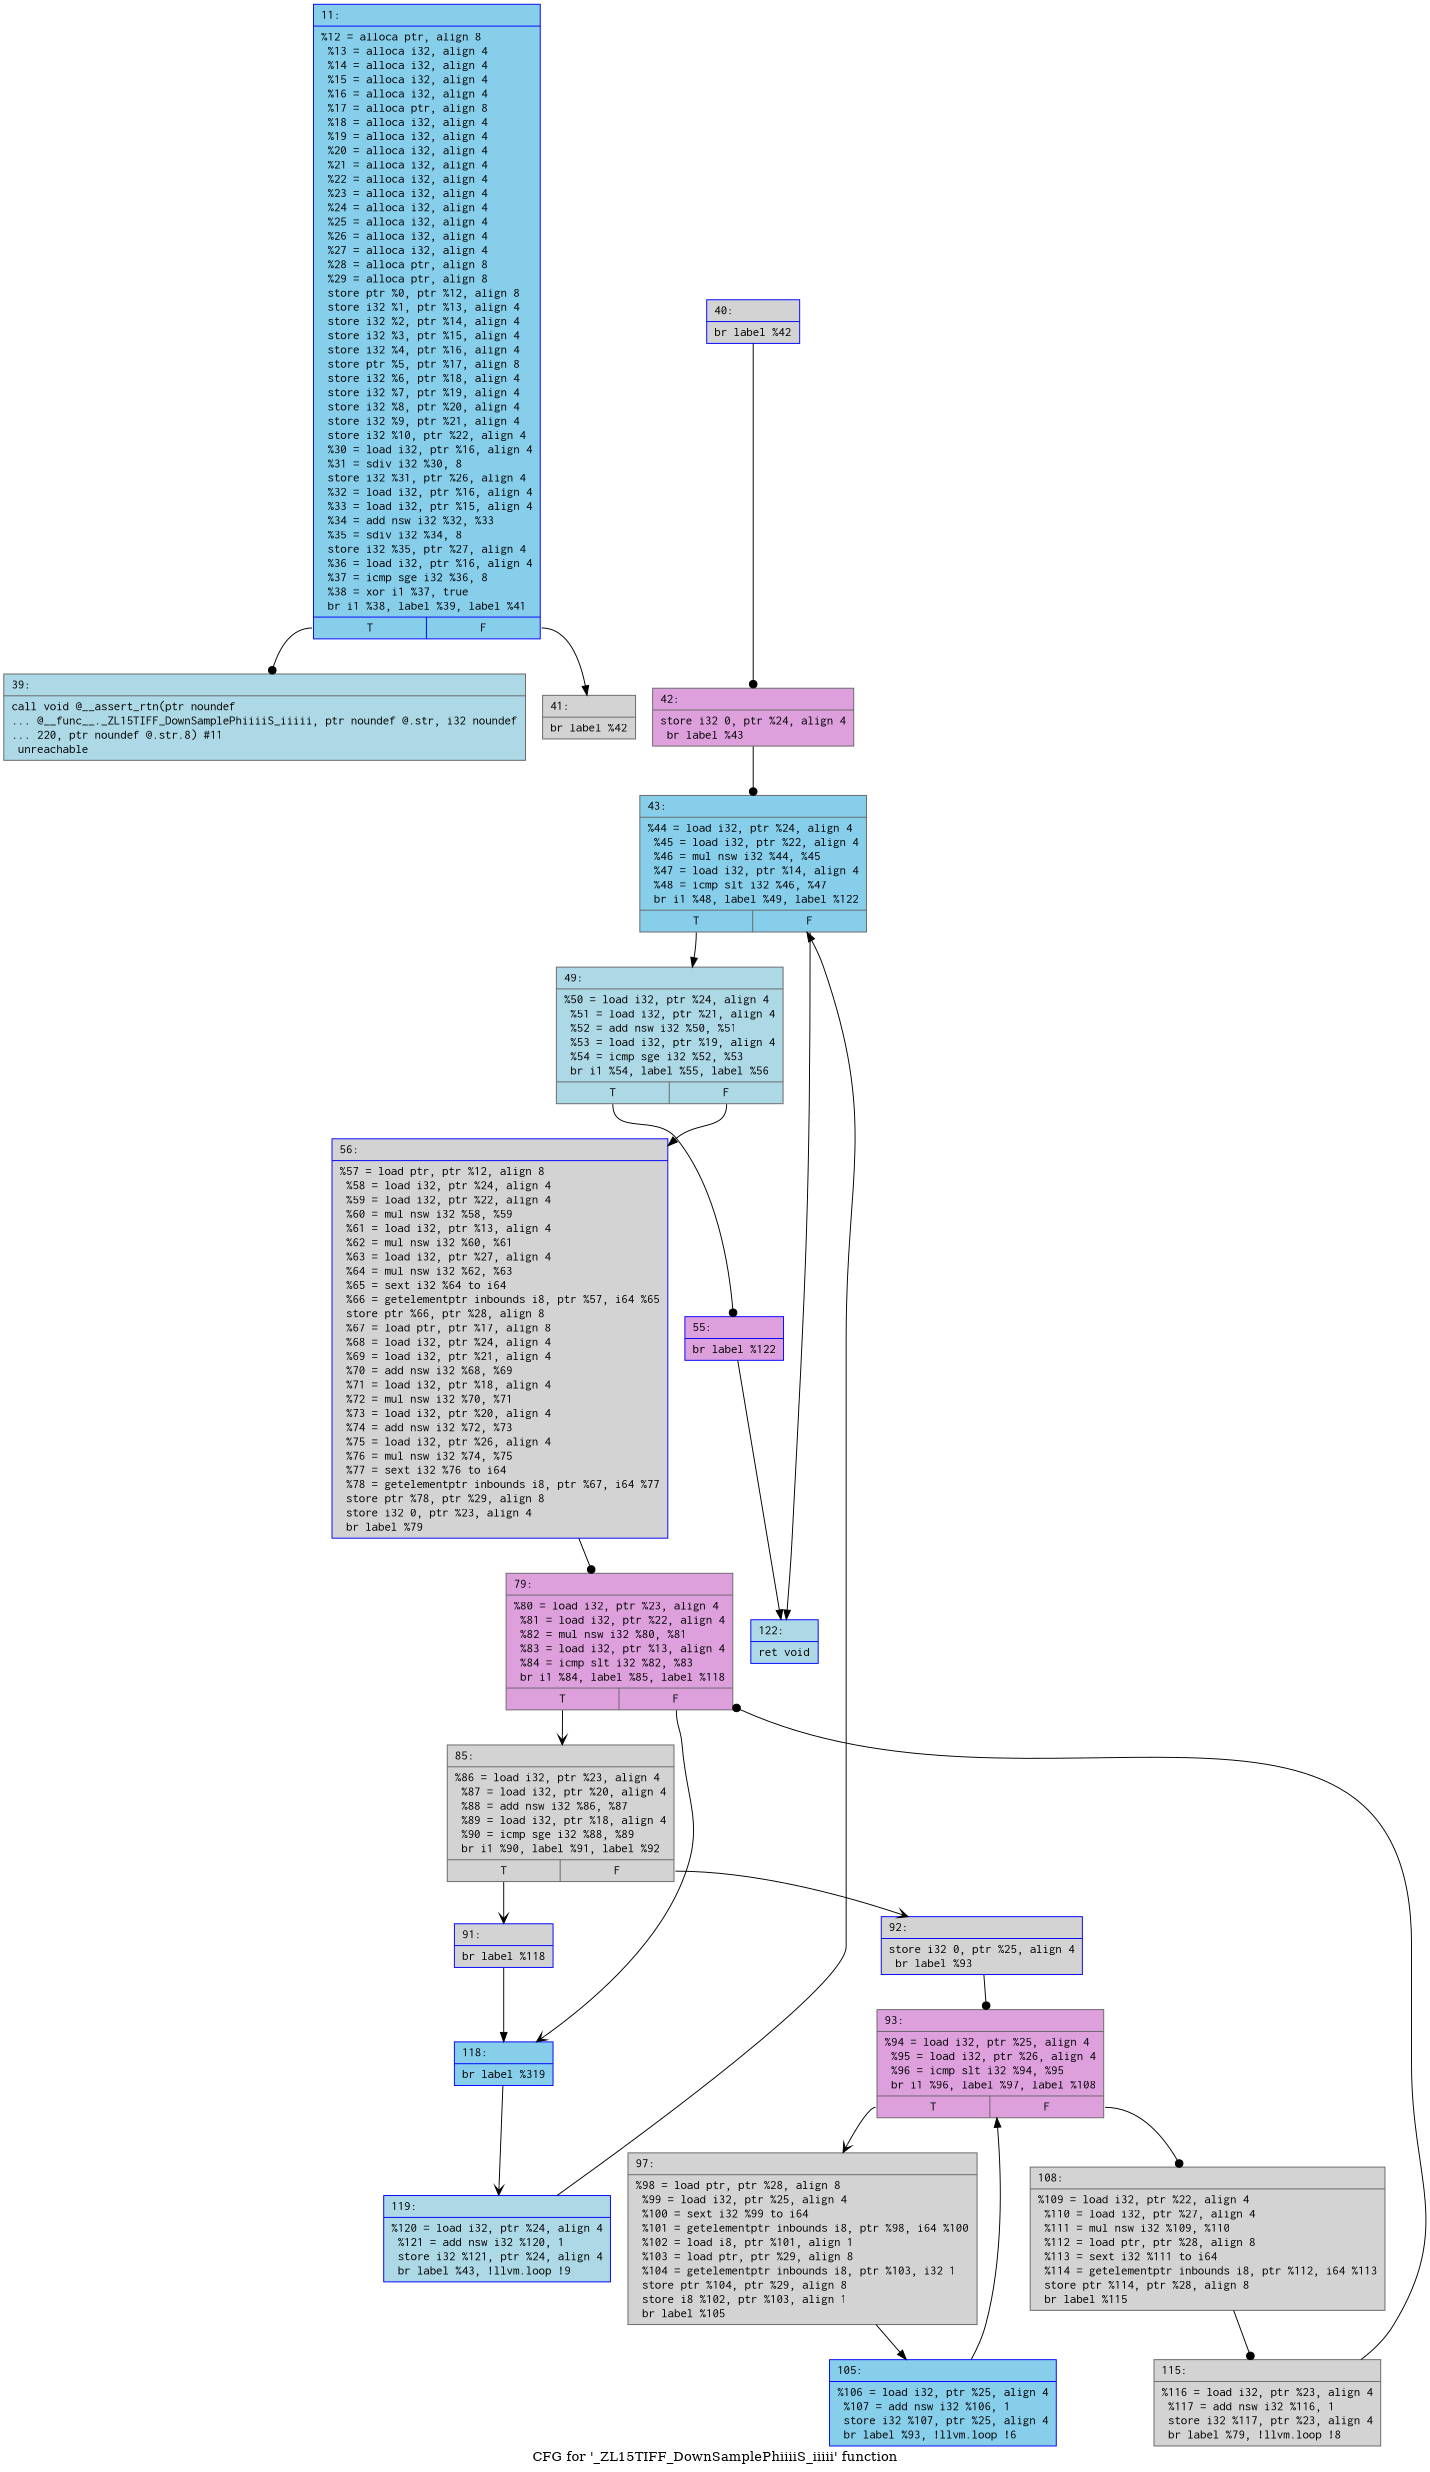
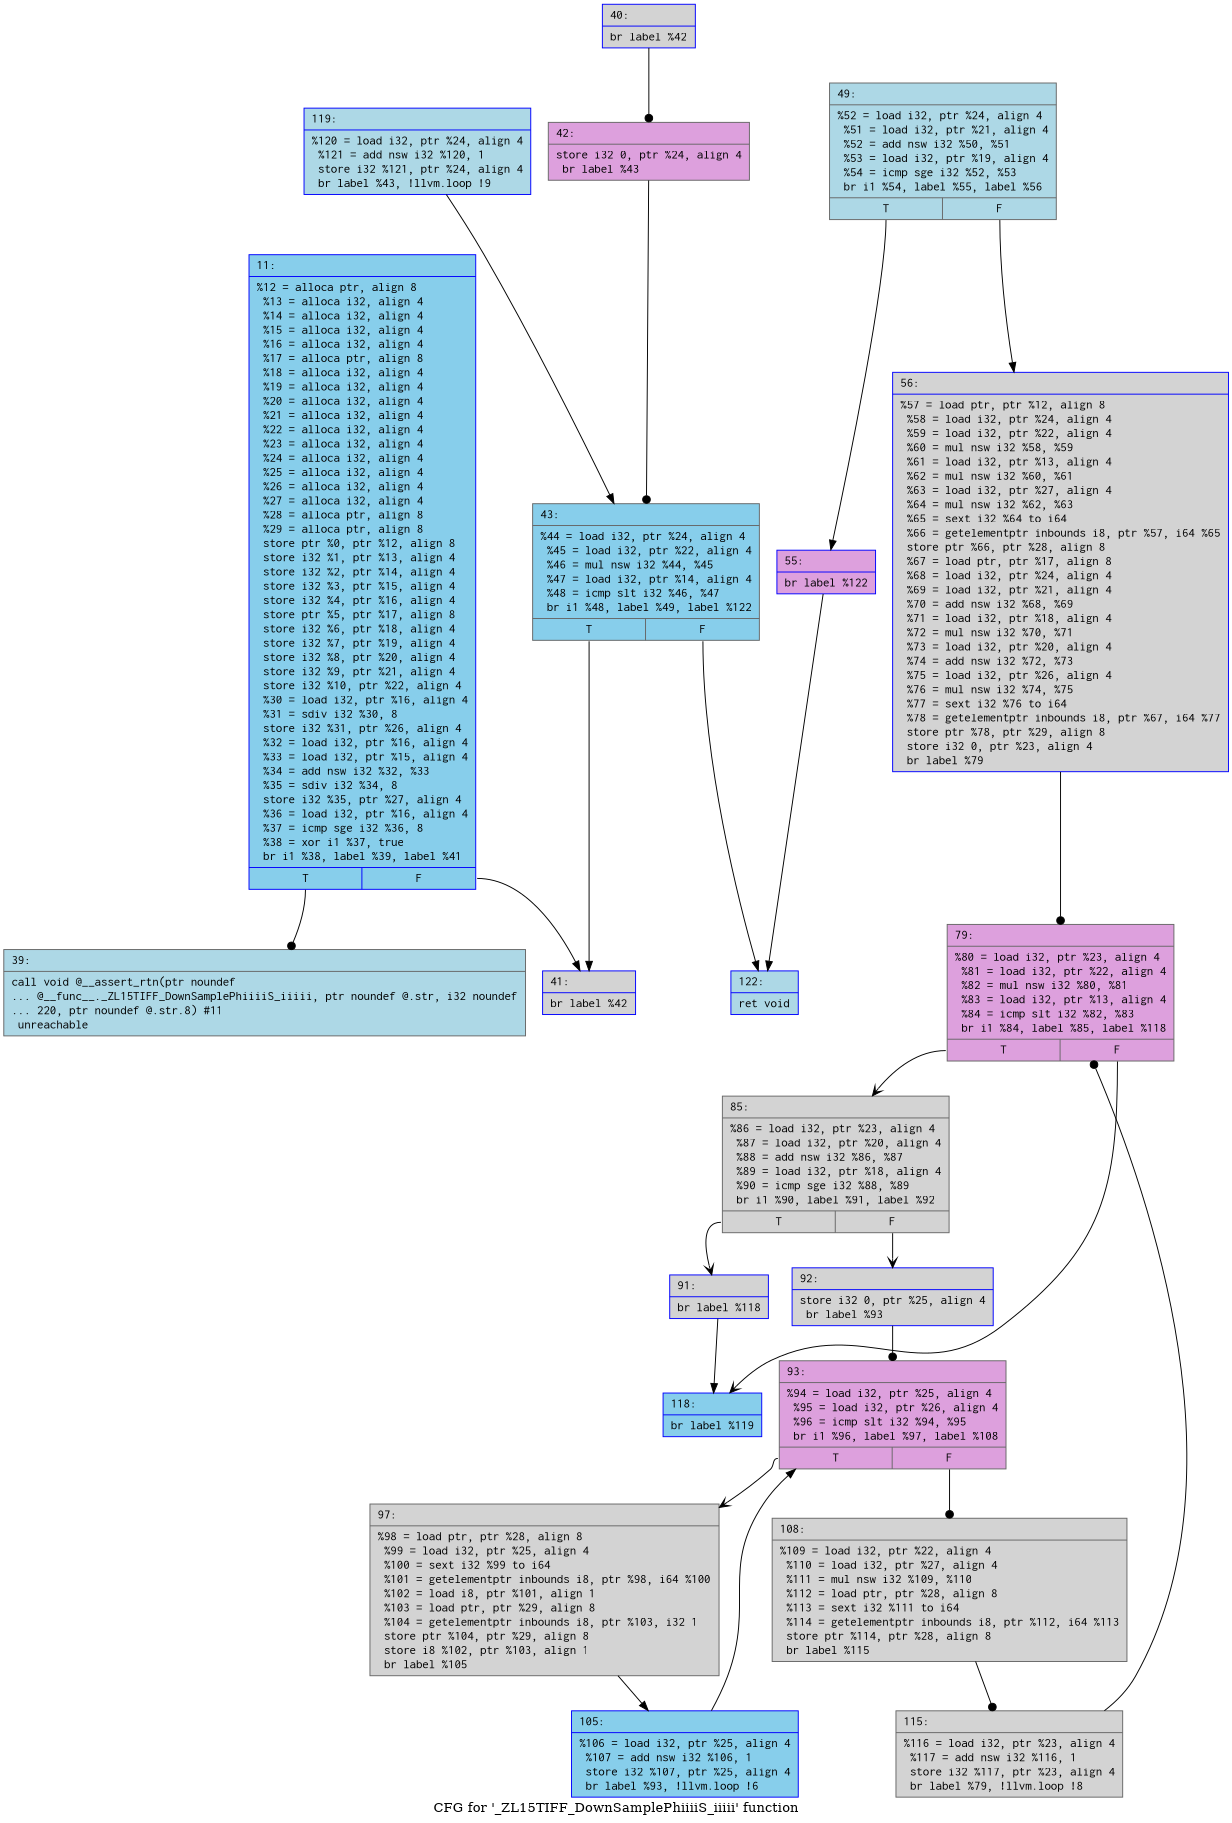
(589, 717) -> (589, 993)
(696, 945) -> (589, 801)
(667, 999) -> (940, 115)
(703, 1183) -> (864, 381)
(504, 2074) -> (712, 1425)
(501, 2136) -> none
